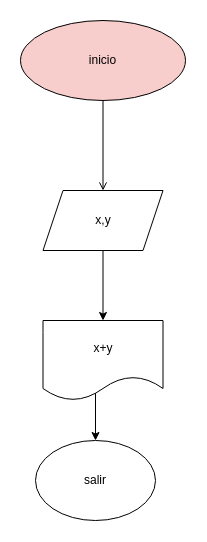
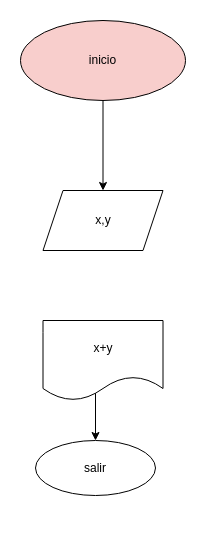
(103, 183) -> (103, 182)
(103, 282) -> none
(96, 481) -> (96, 468)
